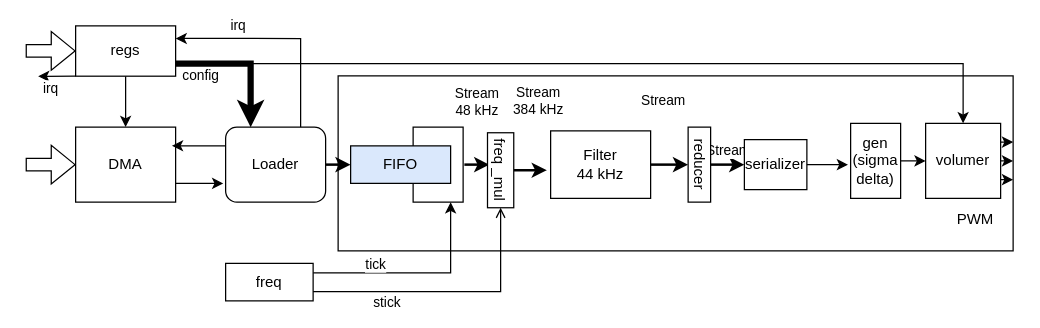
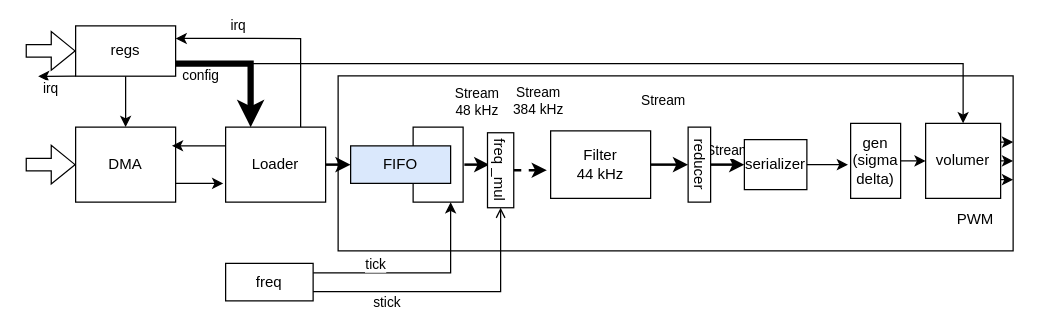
(276, 164) -> (276, 164)
(524, 170) -> (524, 170)
